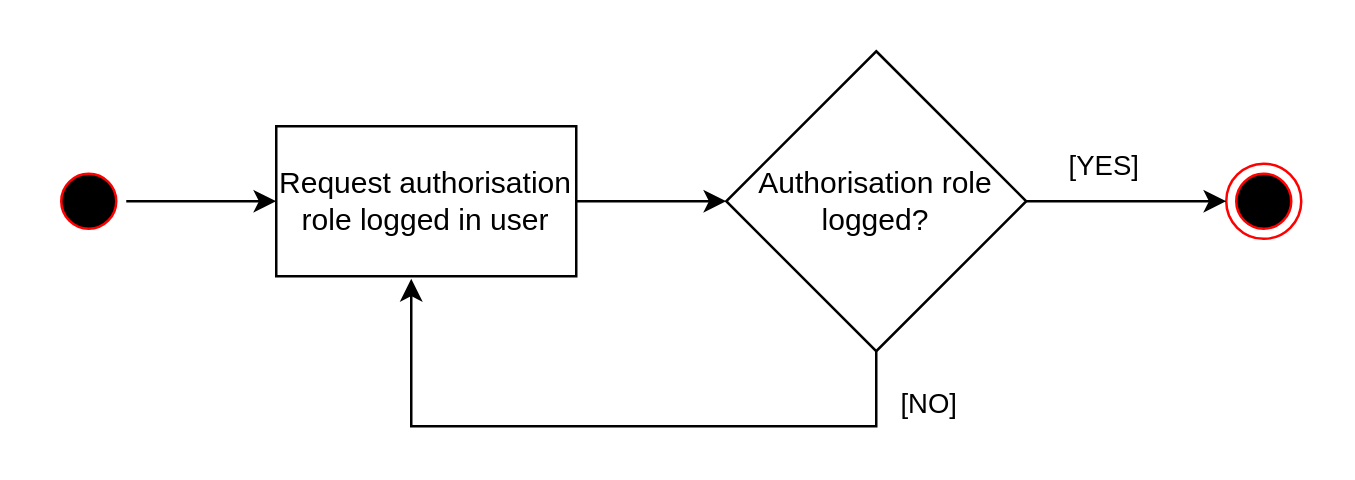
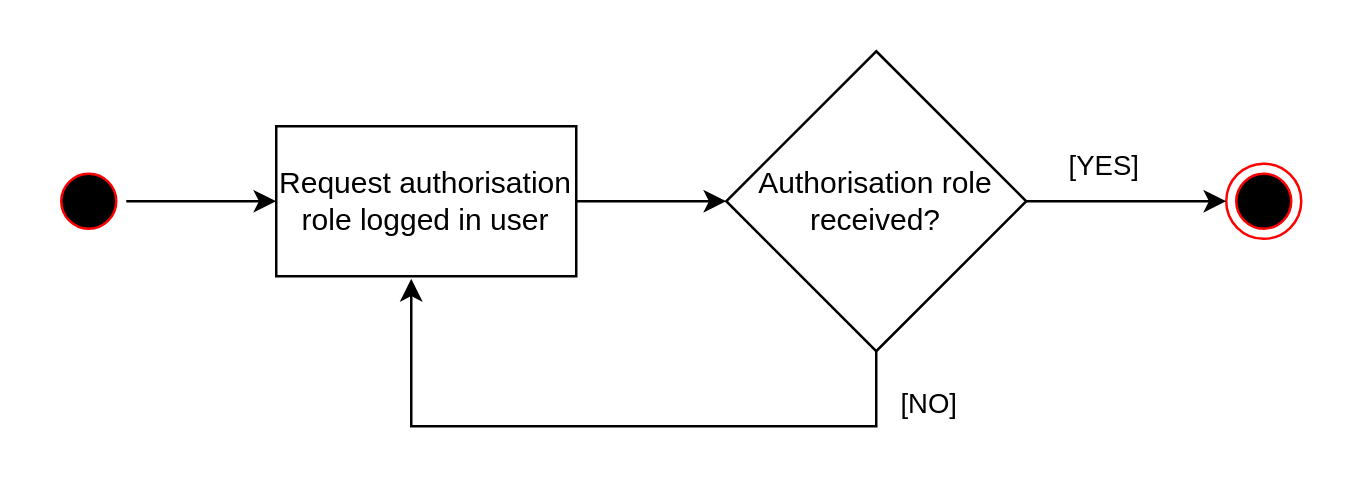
(876, 201) -> (876, 201)
